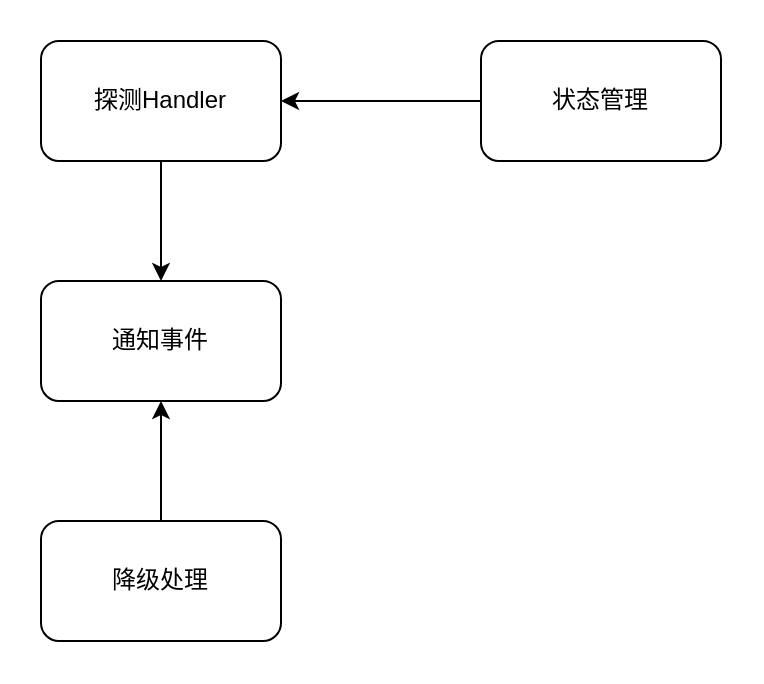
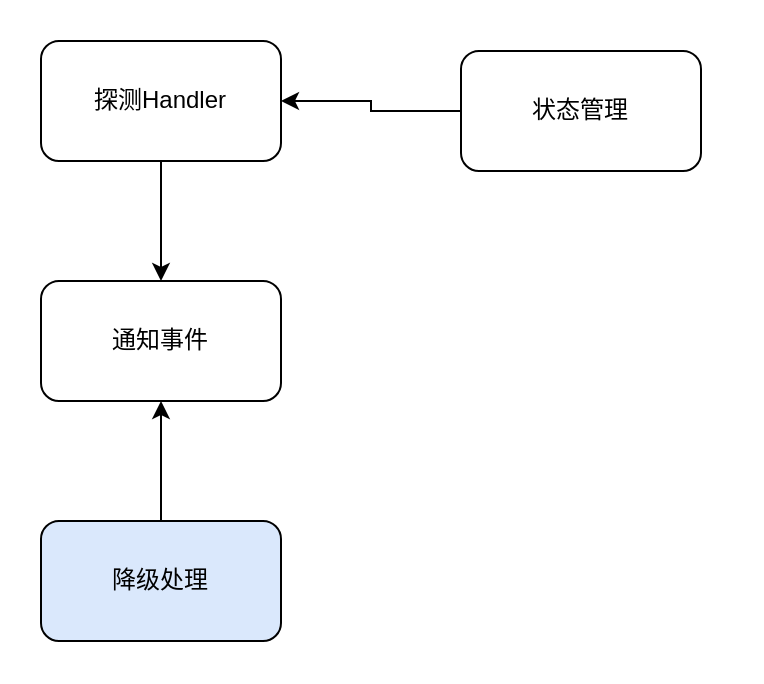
(601, 101) -> (581, 111)
(161, 581) -> (161, 581)
